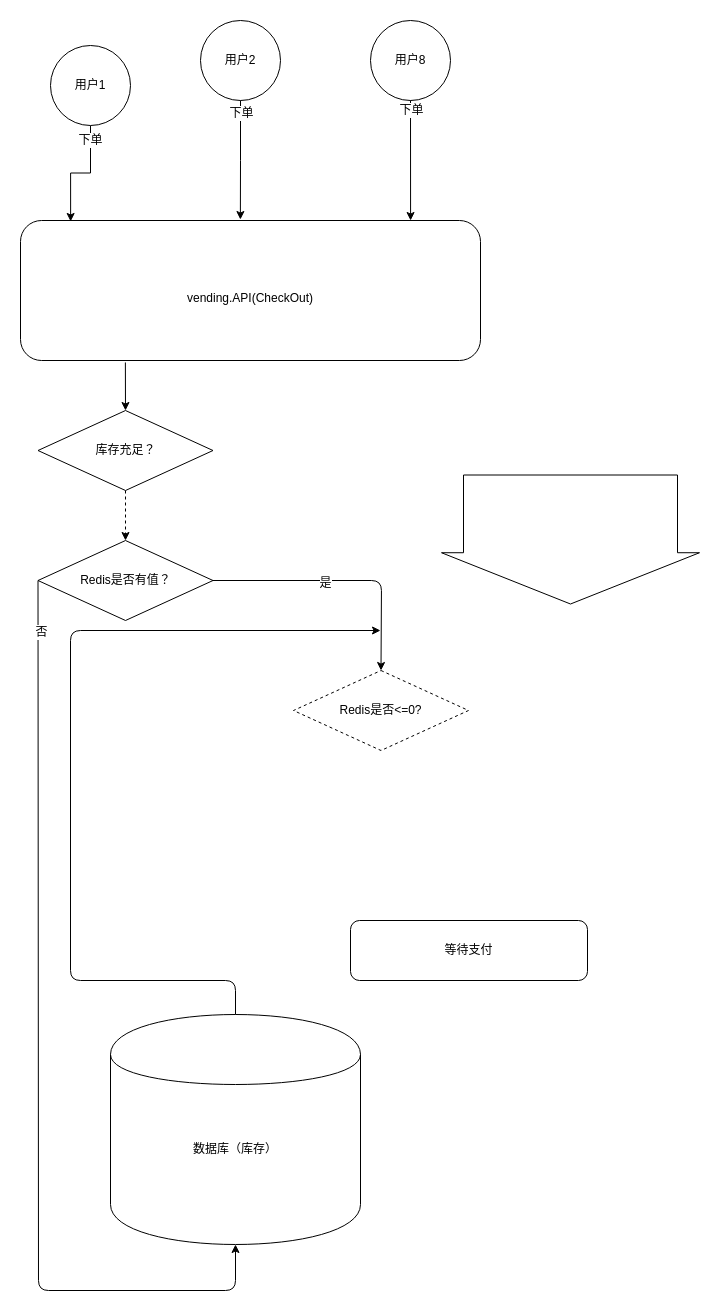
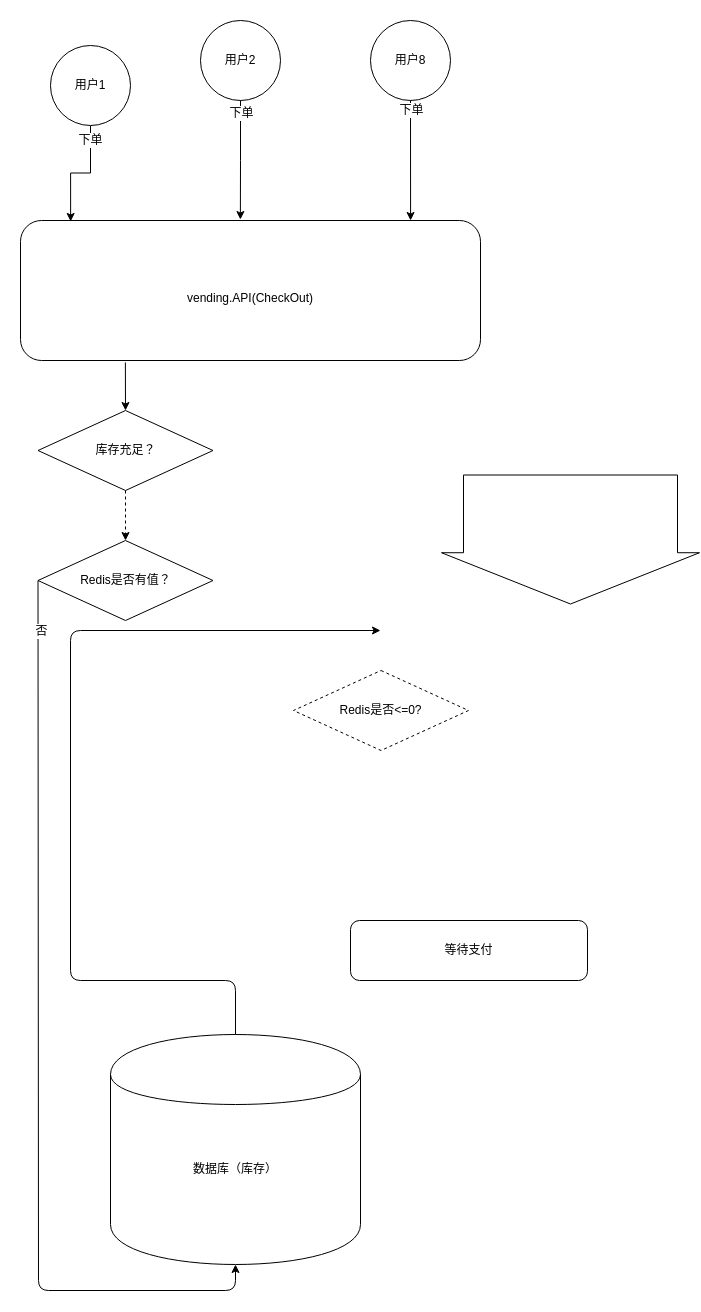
(333, 581) -> none
(236, 1130) -> (236, 1150)
